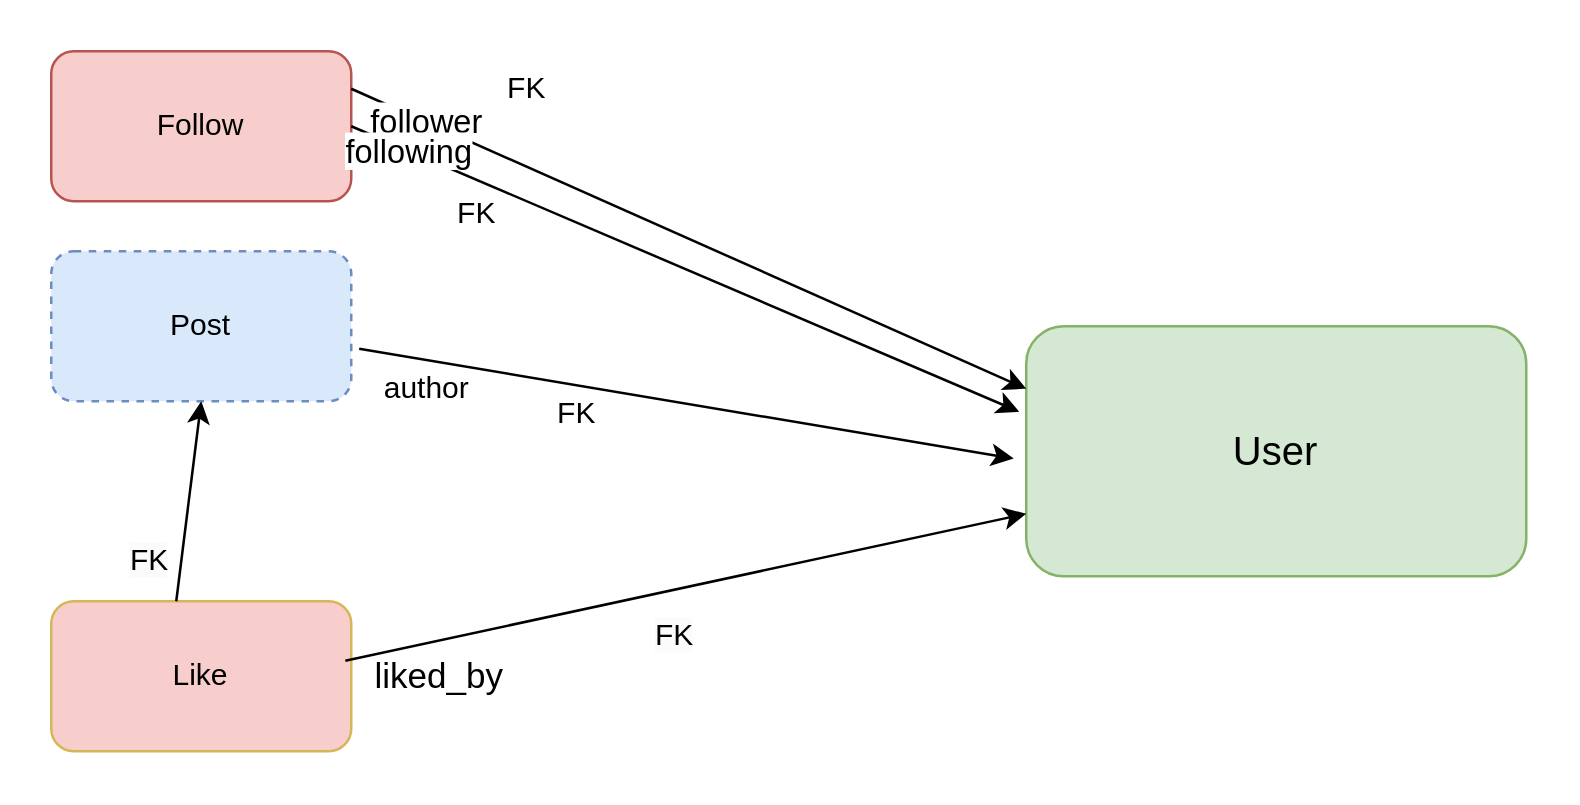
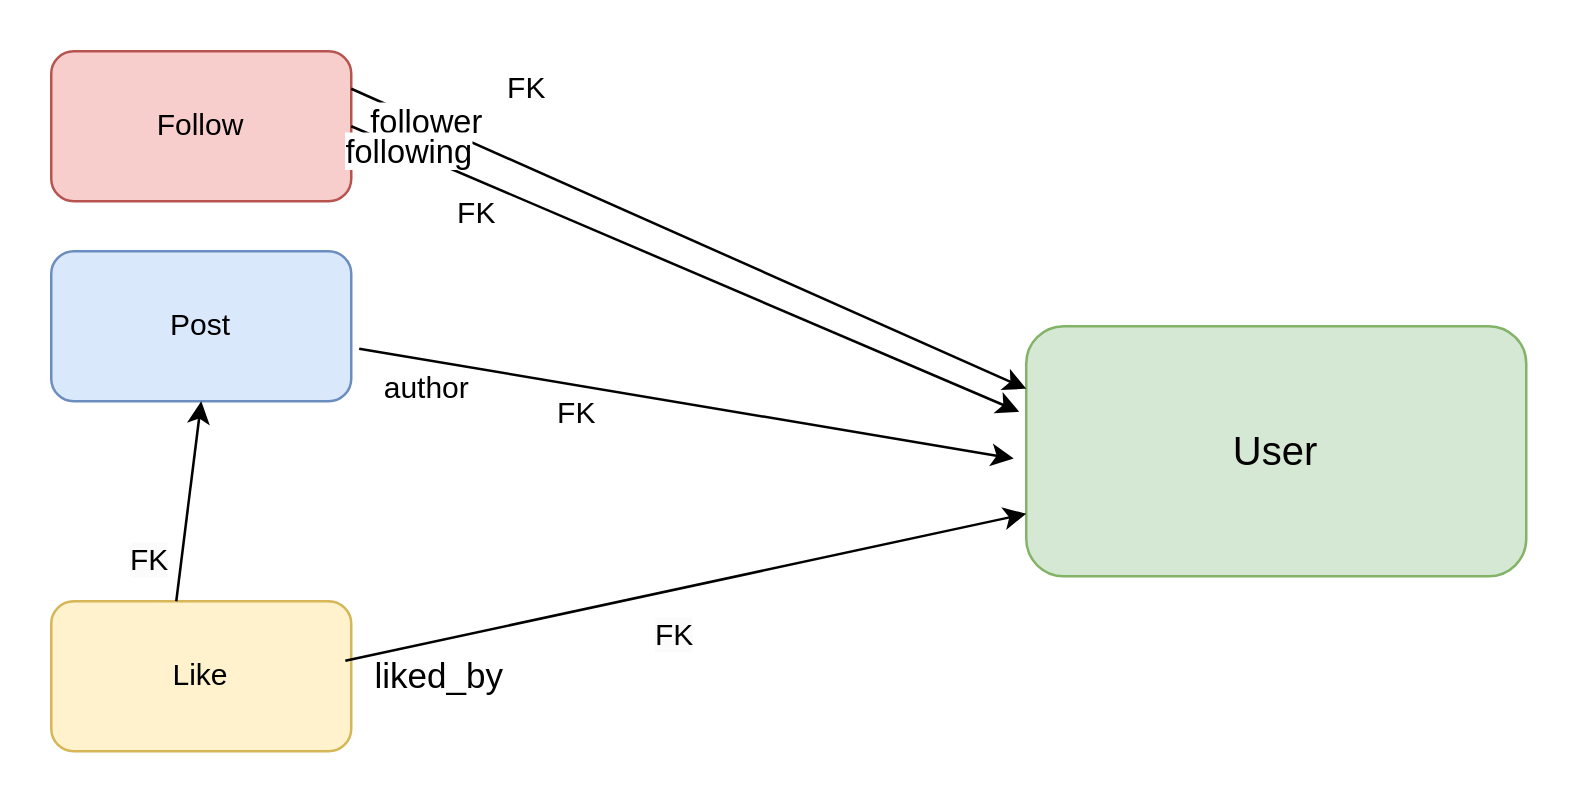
(201, 326) -> (201, 326)
(201, 676) -> (201, 676)
